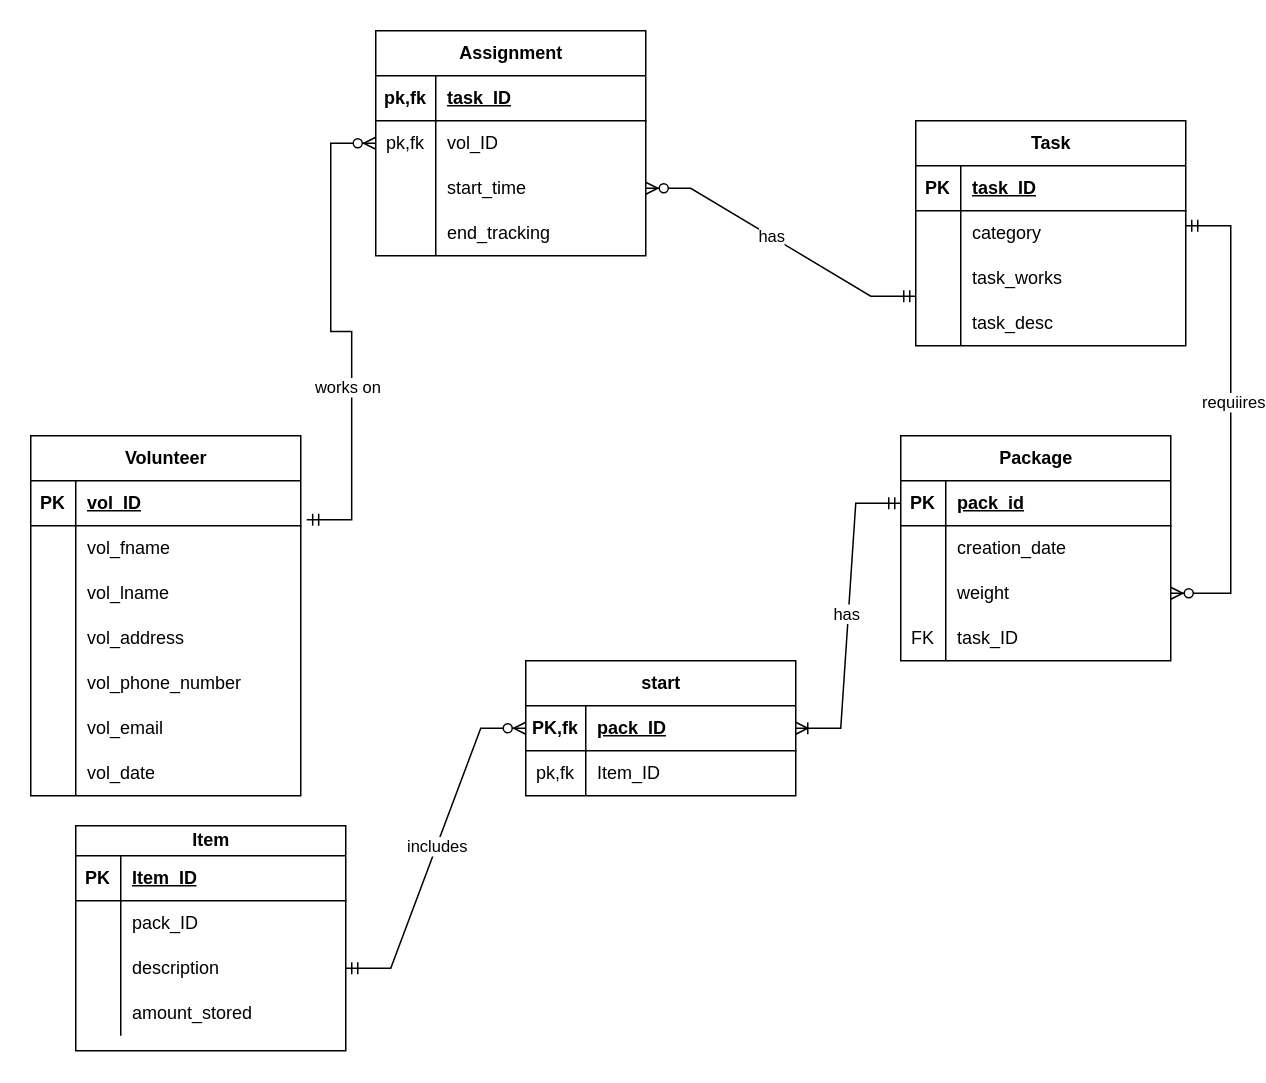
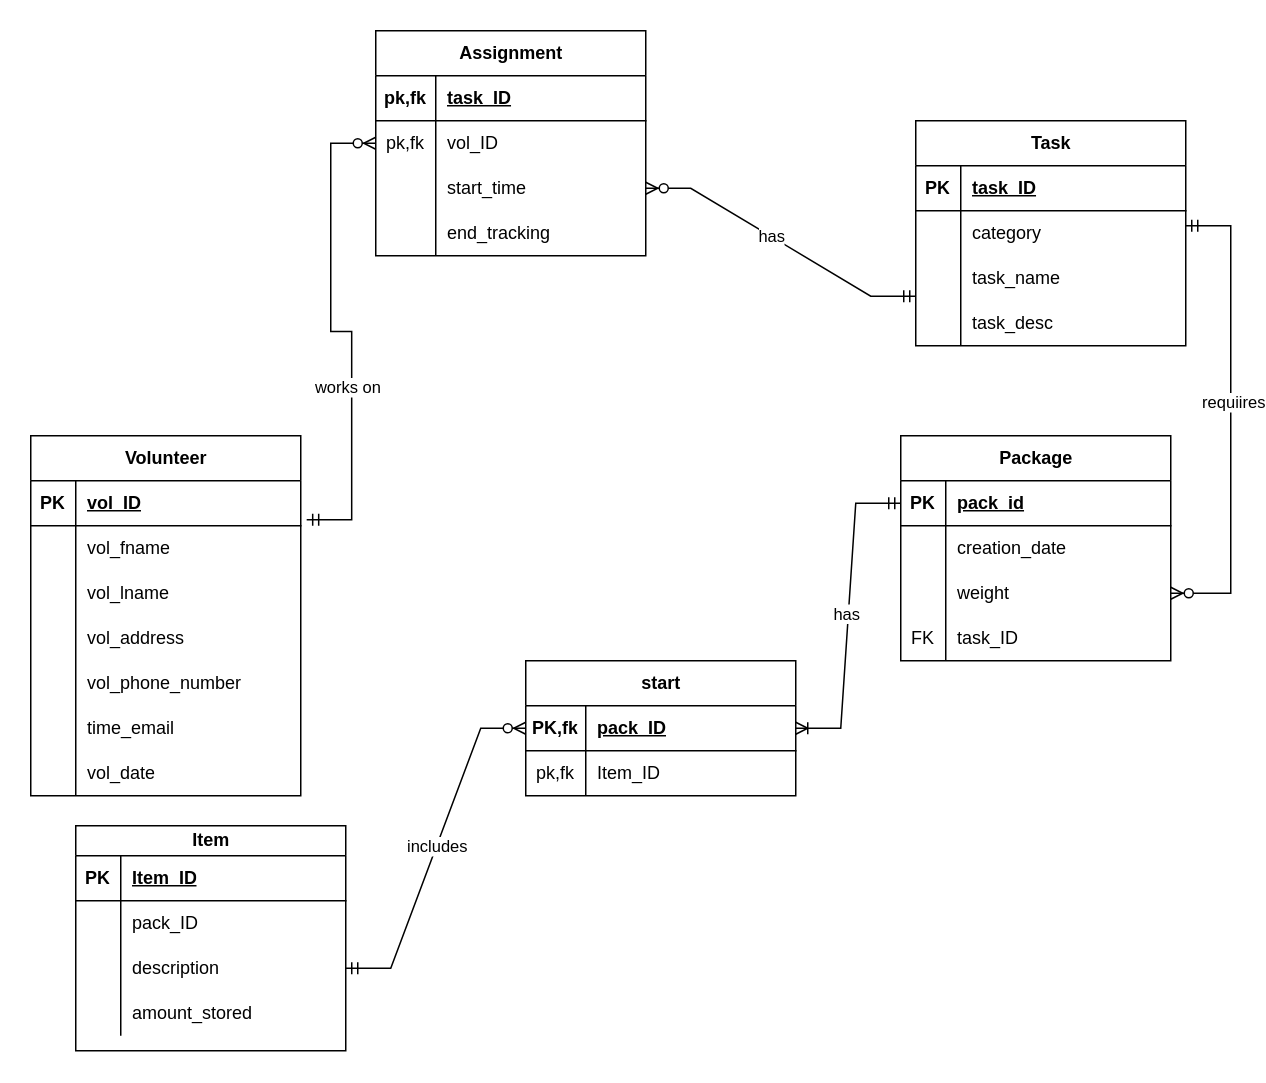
(1023, 278) -> (1018, 278)
(126, 728) -> (131, 728)
